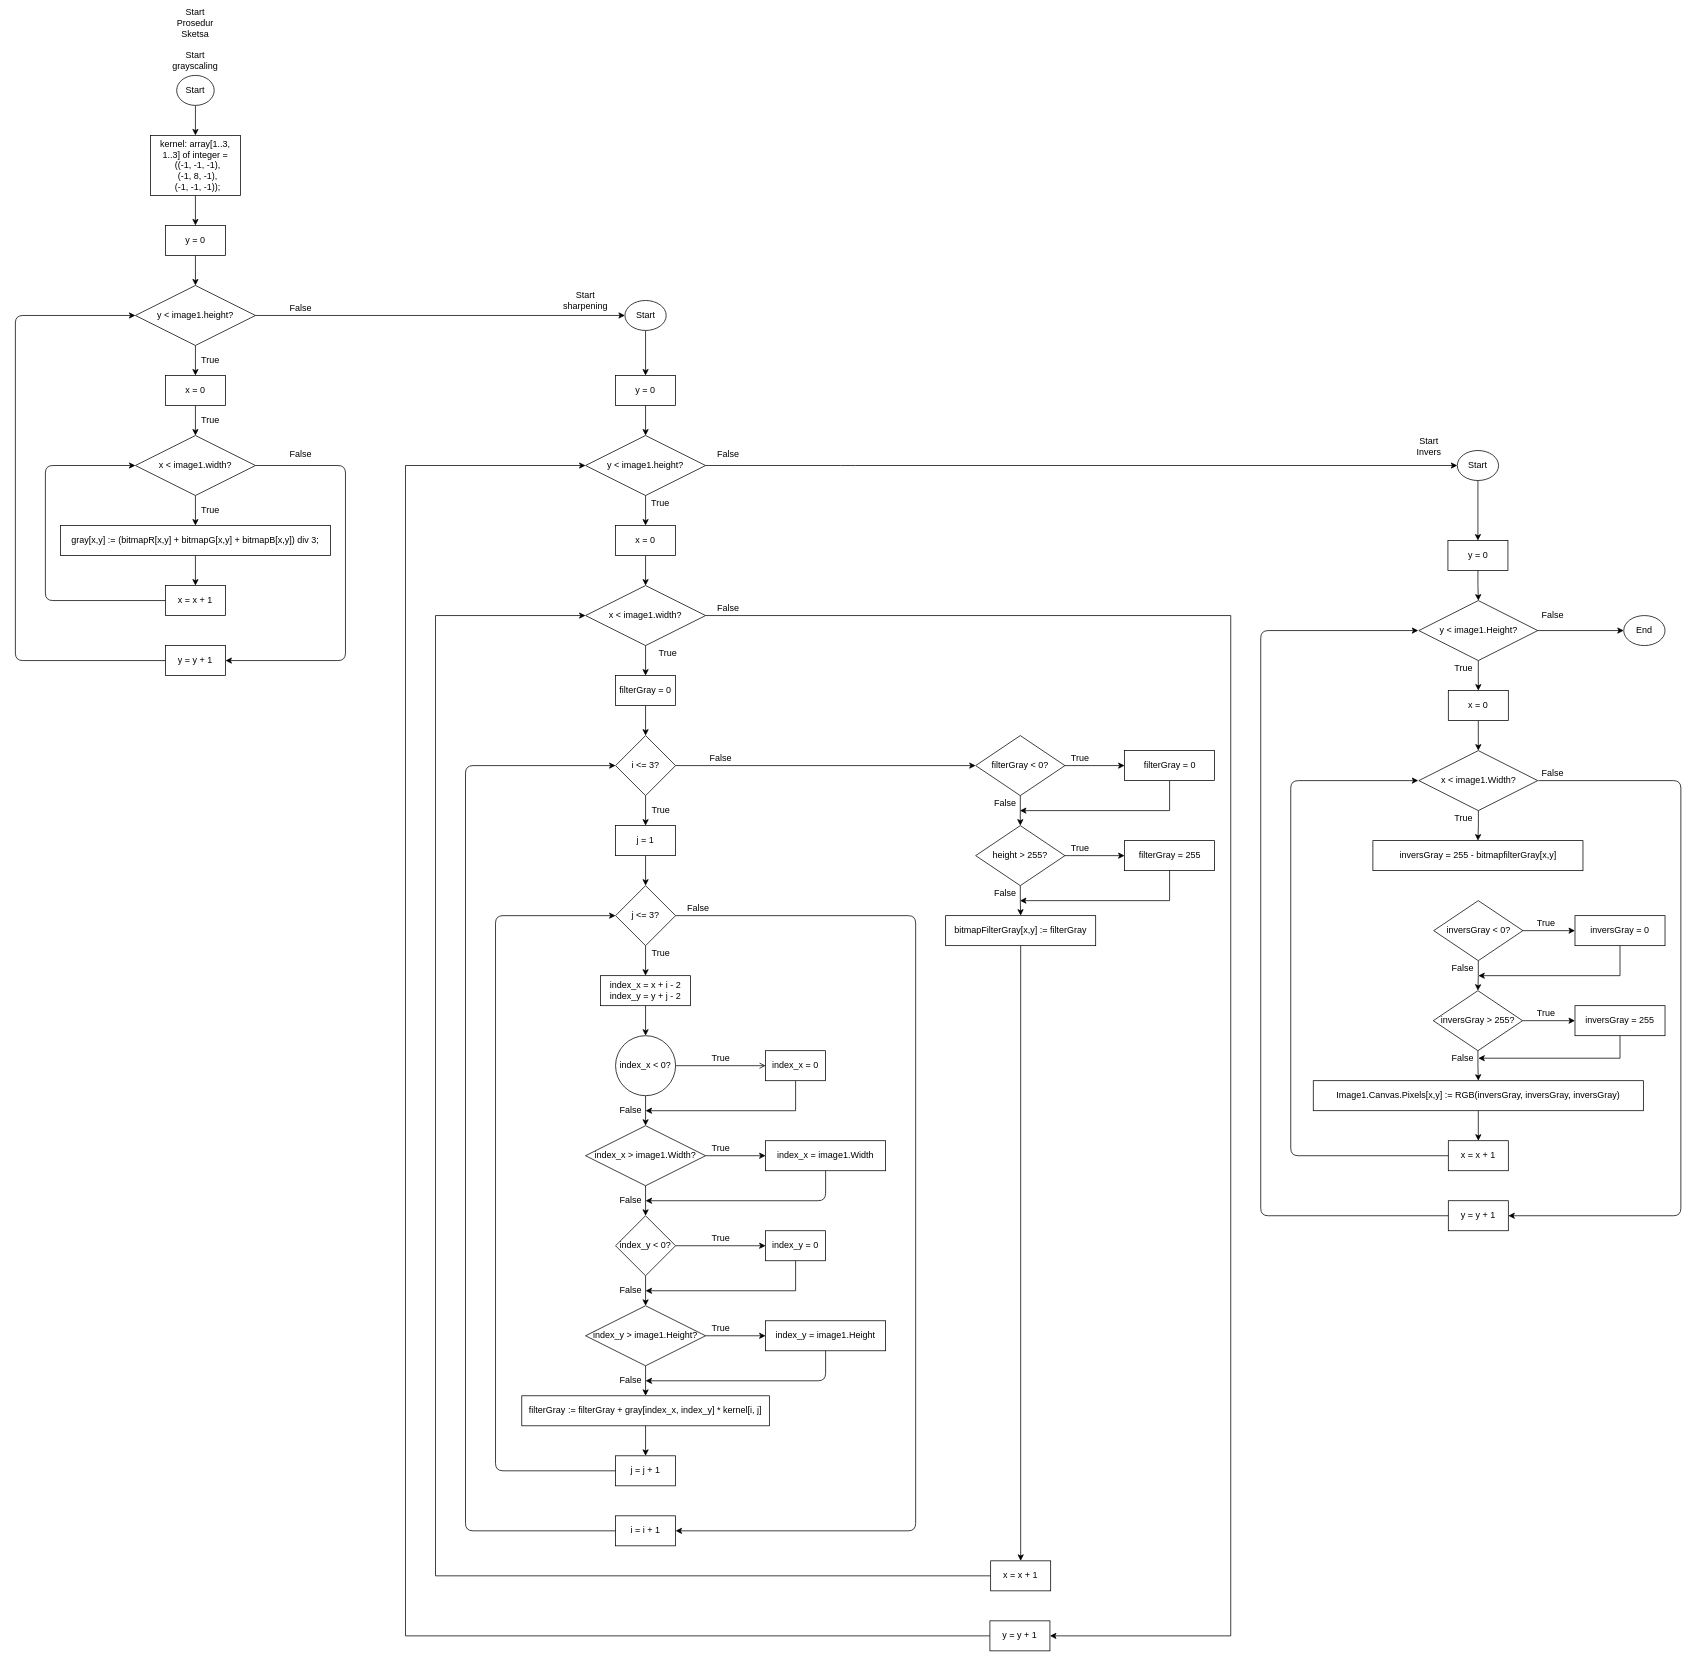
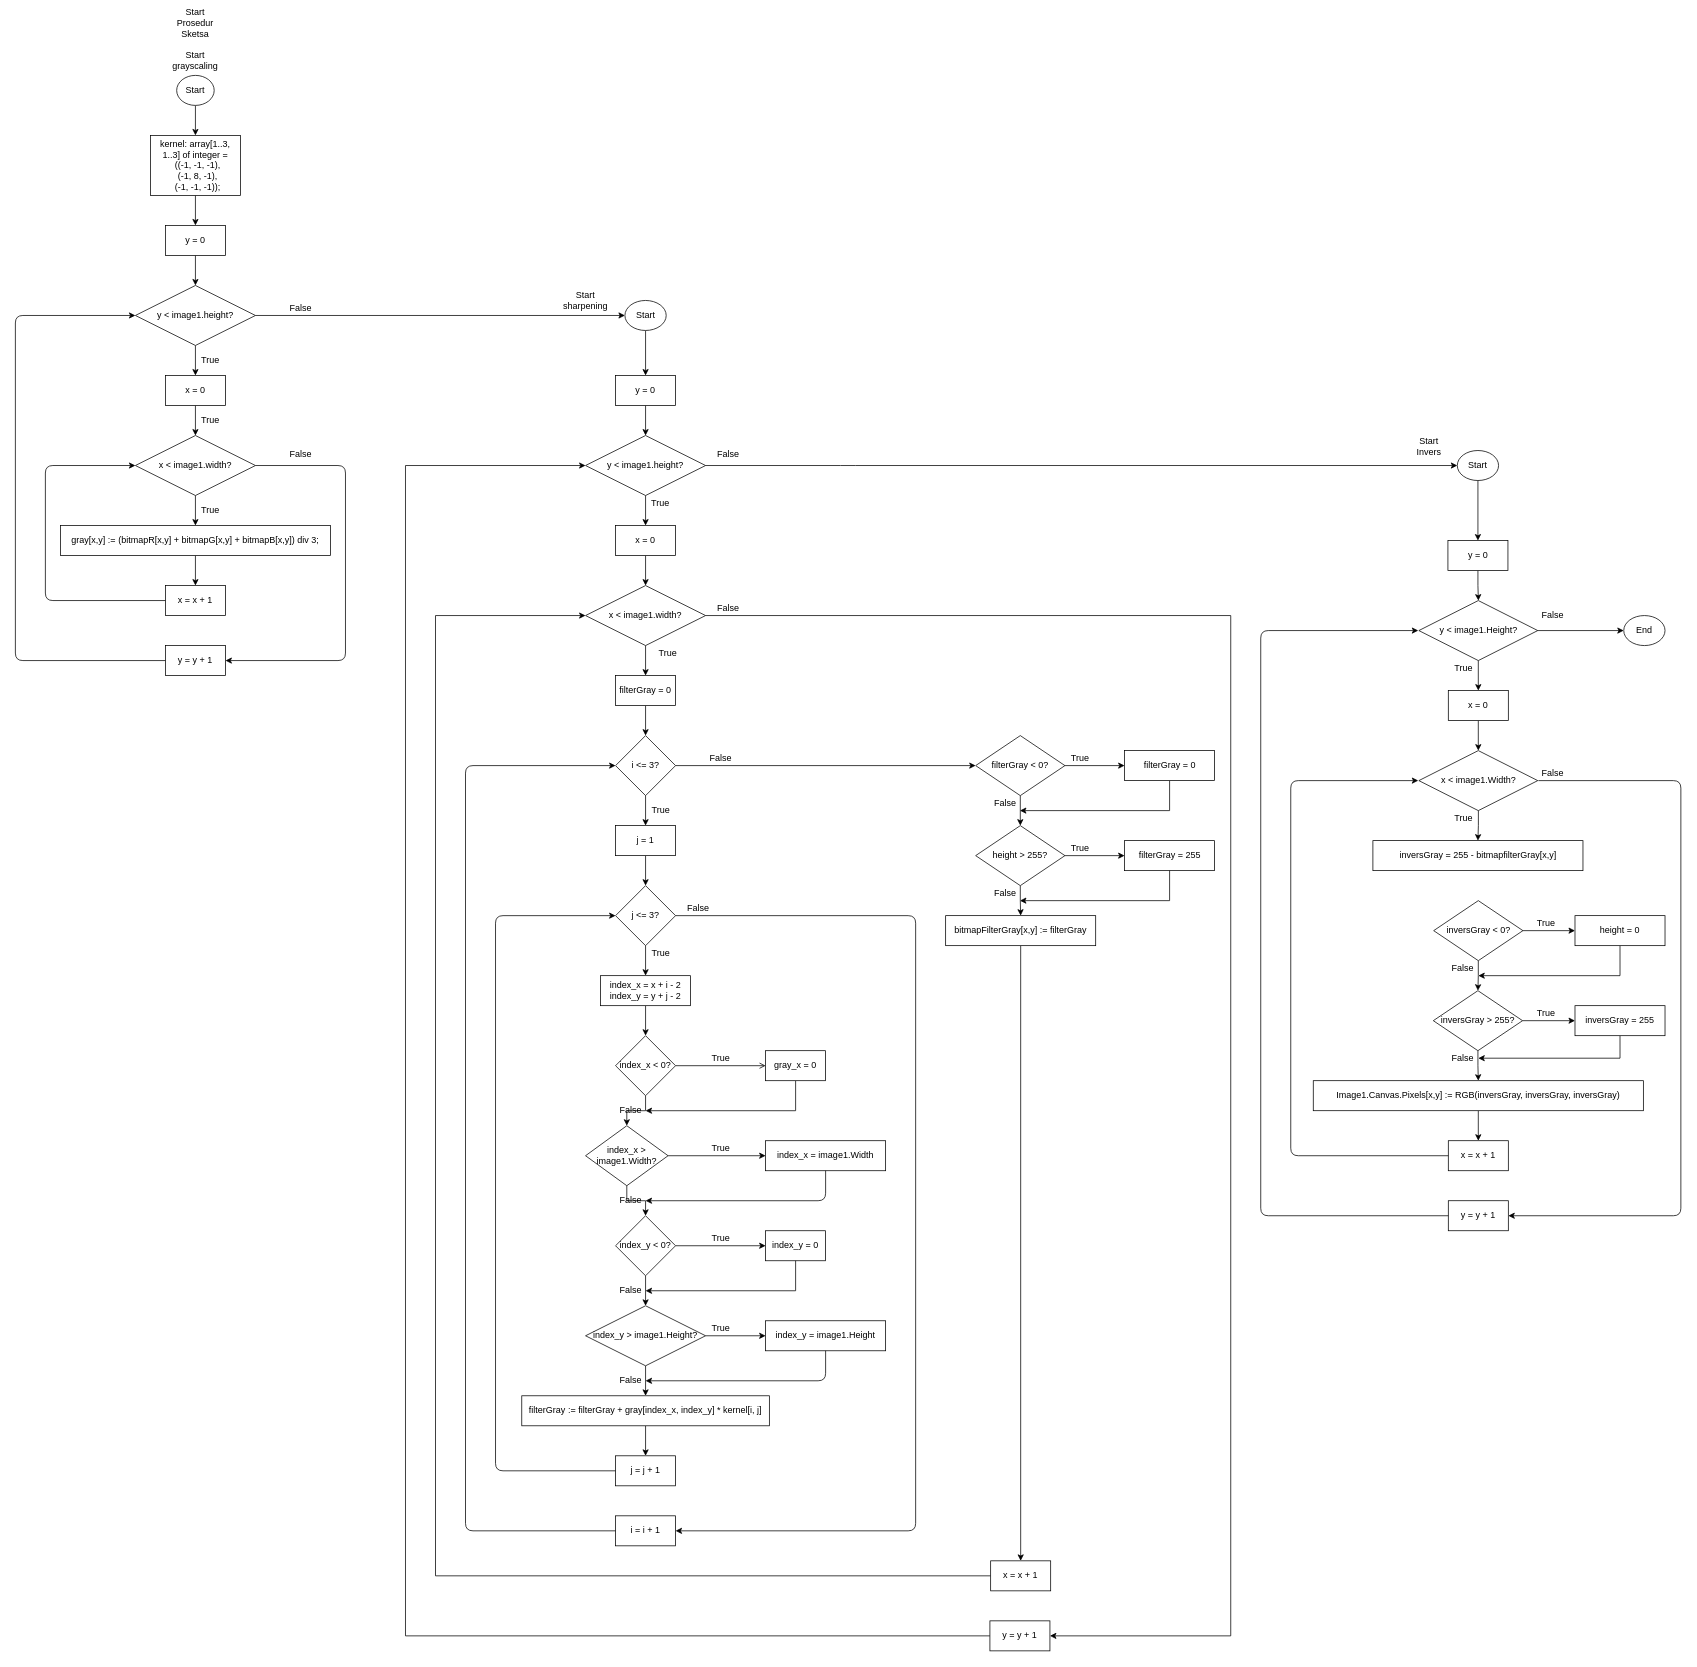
(1620, 930) -> (1620, 930)
(645, 1065) -> (645, 1065)
(795, 1065) -> (795, 1065)
(645, 1155) -> (627, 1155)
